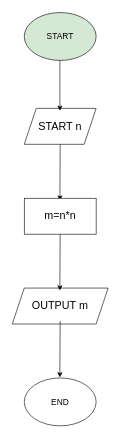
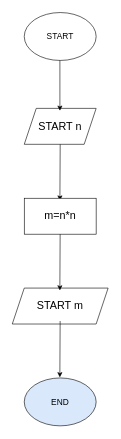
(60, 36) -> (60, 36)
(60, 306) -> (60, 306)
(60, 402) -> (60, 402)
